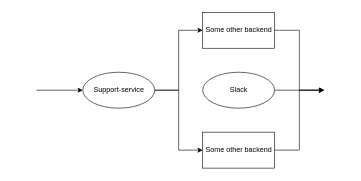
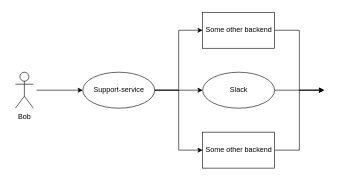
none -> (24, 90)
none -> (197, 90)
